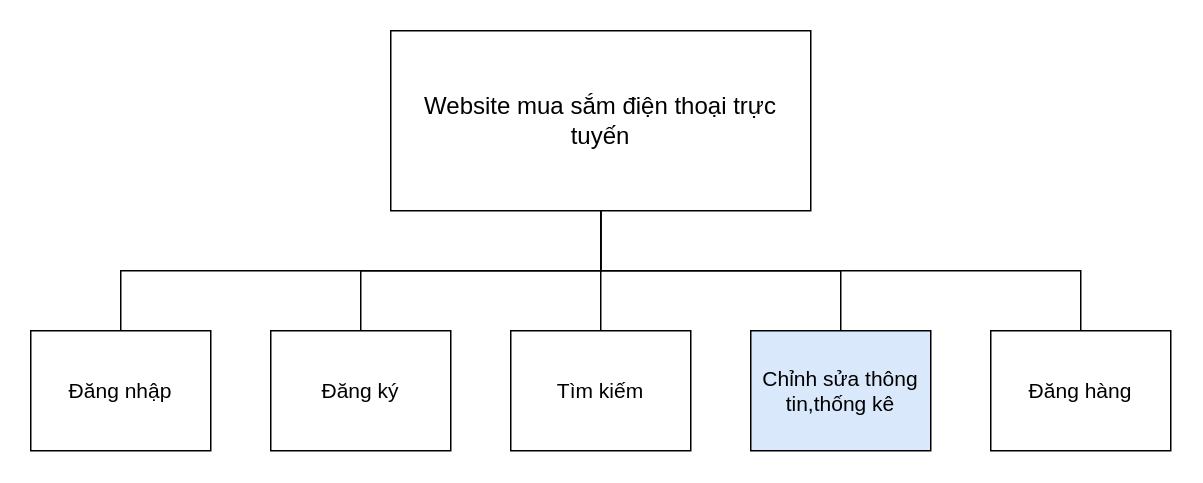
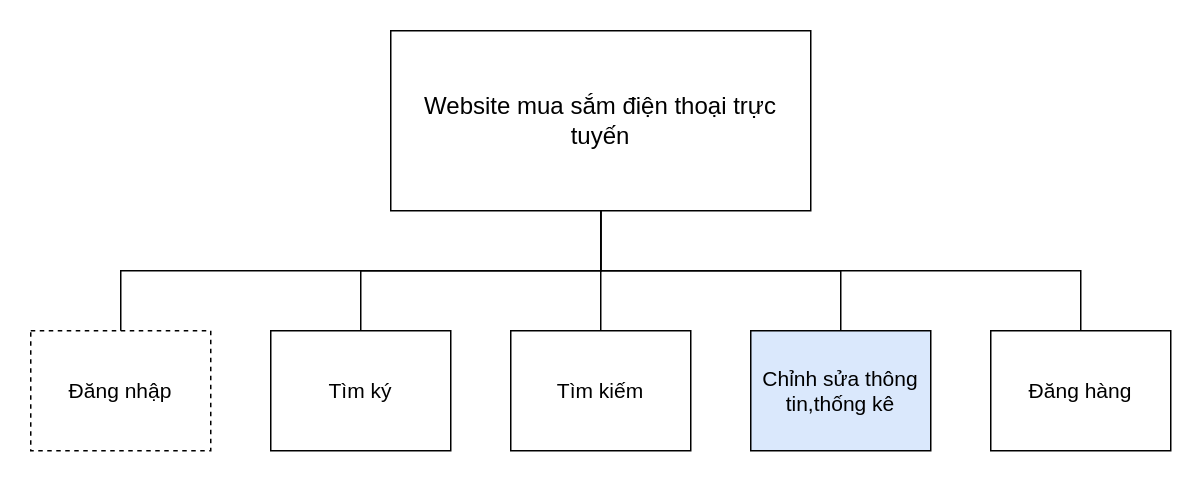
(121, 391) -> (121, 391)
(361, 391) -> (361, 391)
